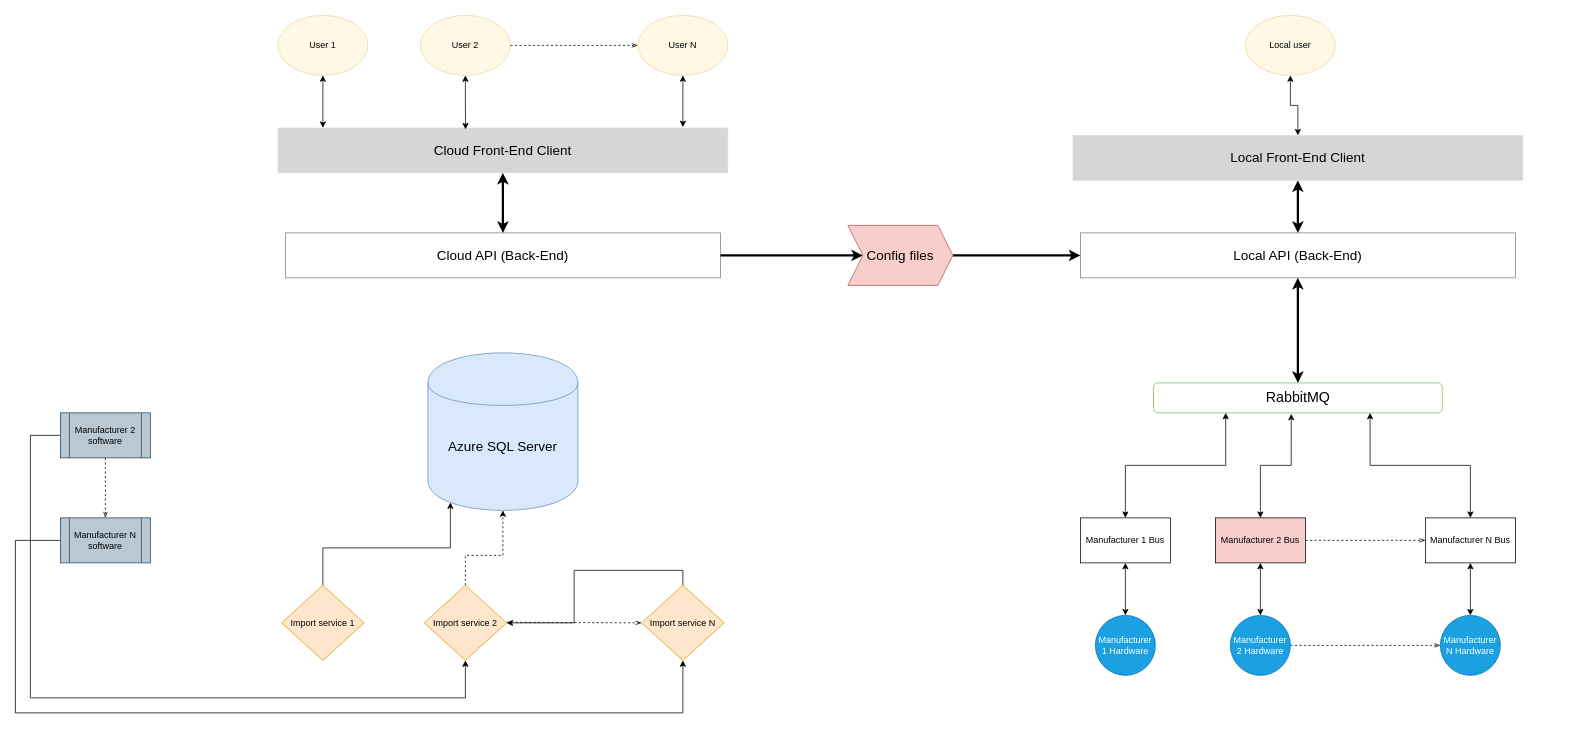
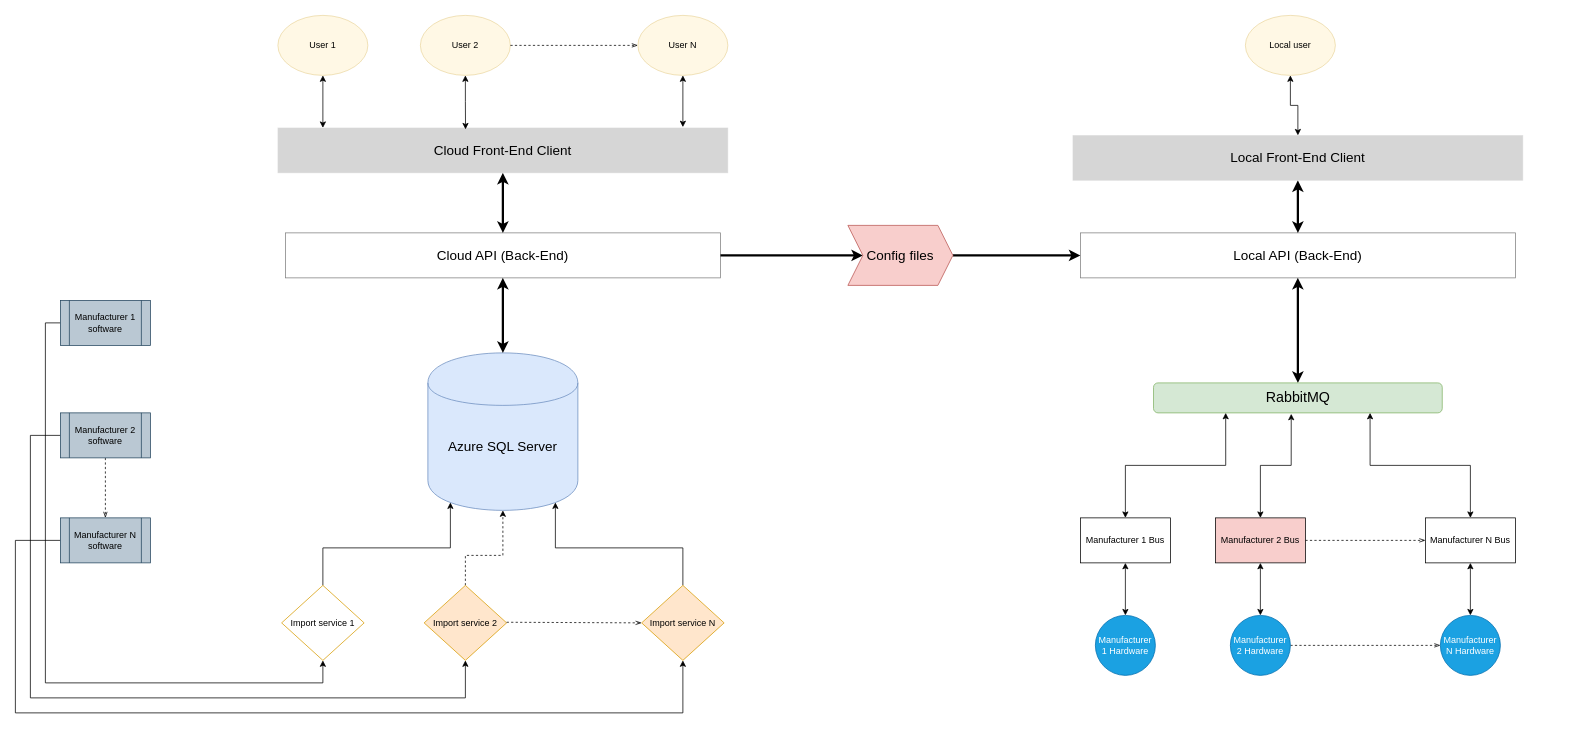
none -> (503, 315)
none -> (105, 323)
(1298, 398) -> (1298, 398)
none -> (45, 503)
(605, 570) -> (555, 529)
(323, 623) -> (323, 623)
